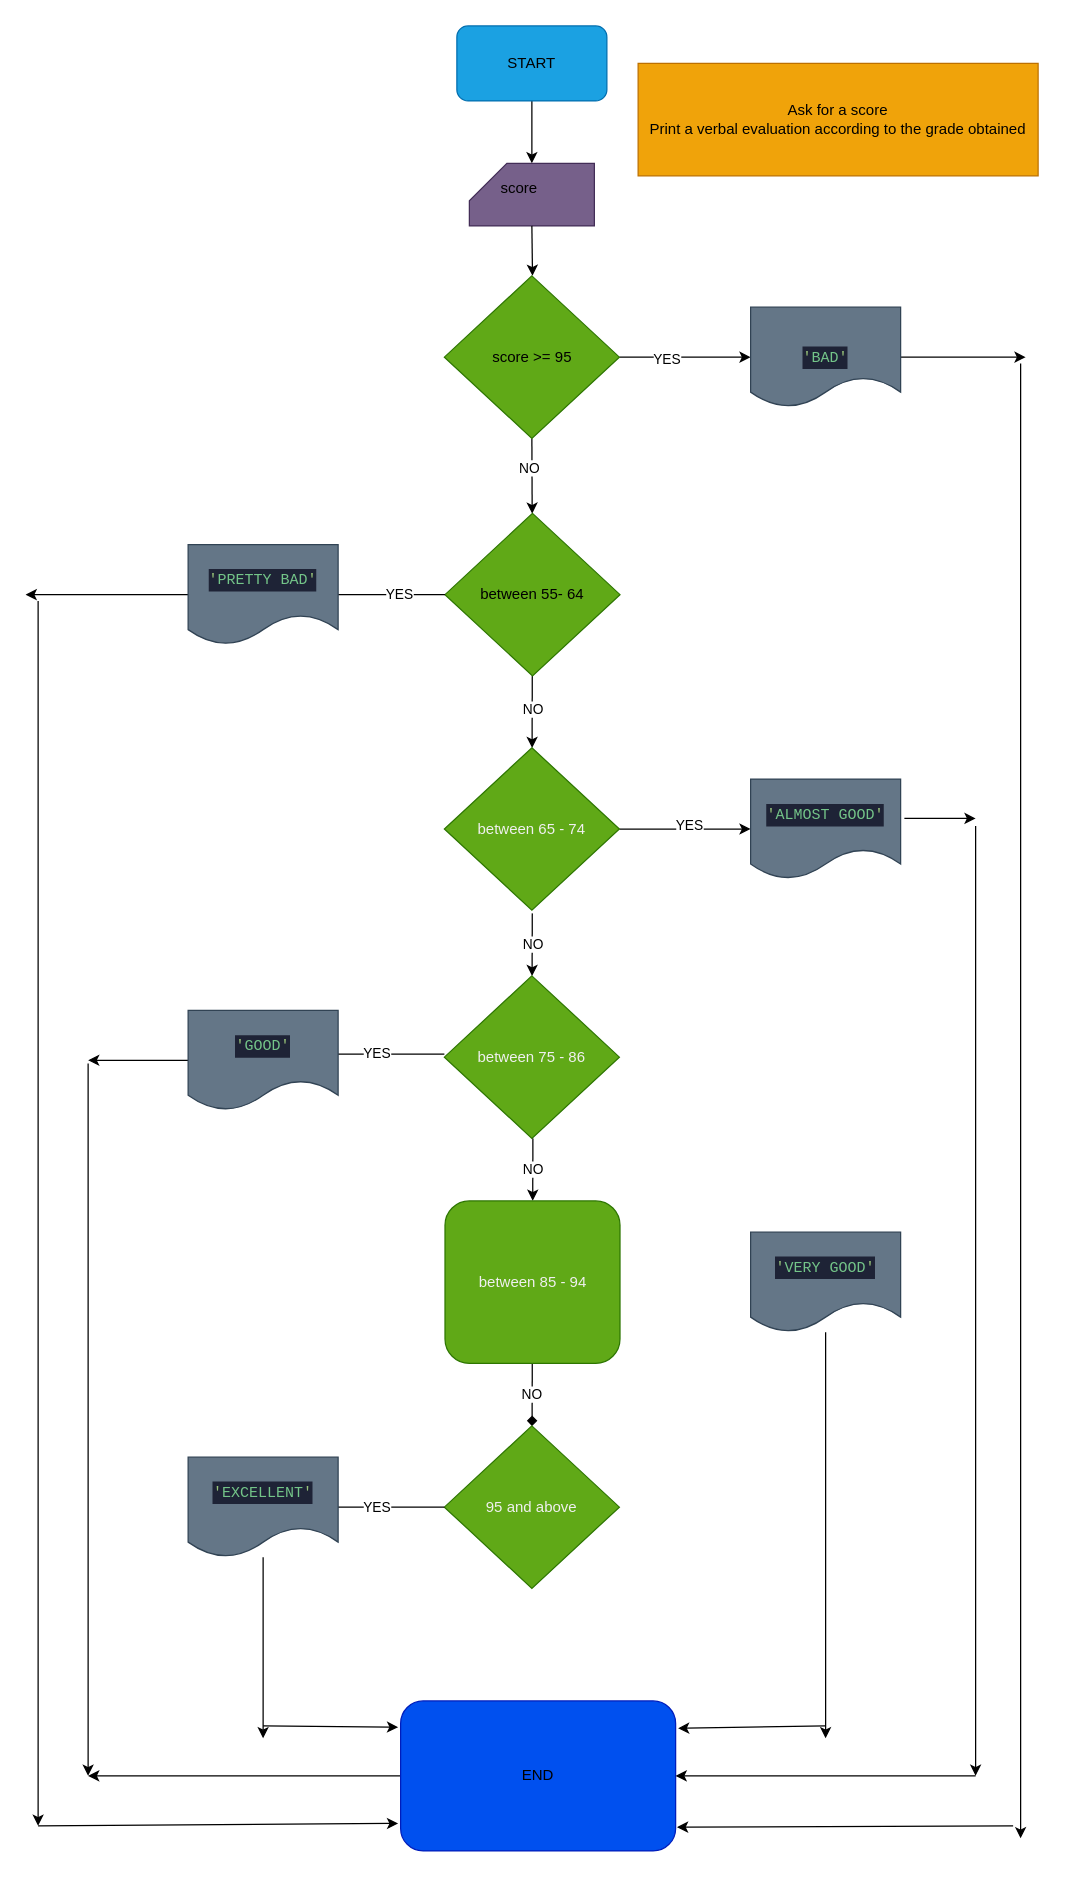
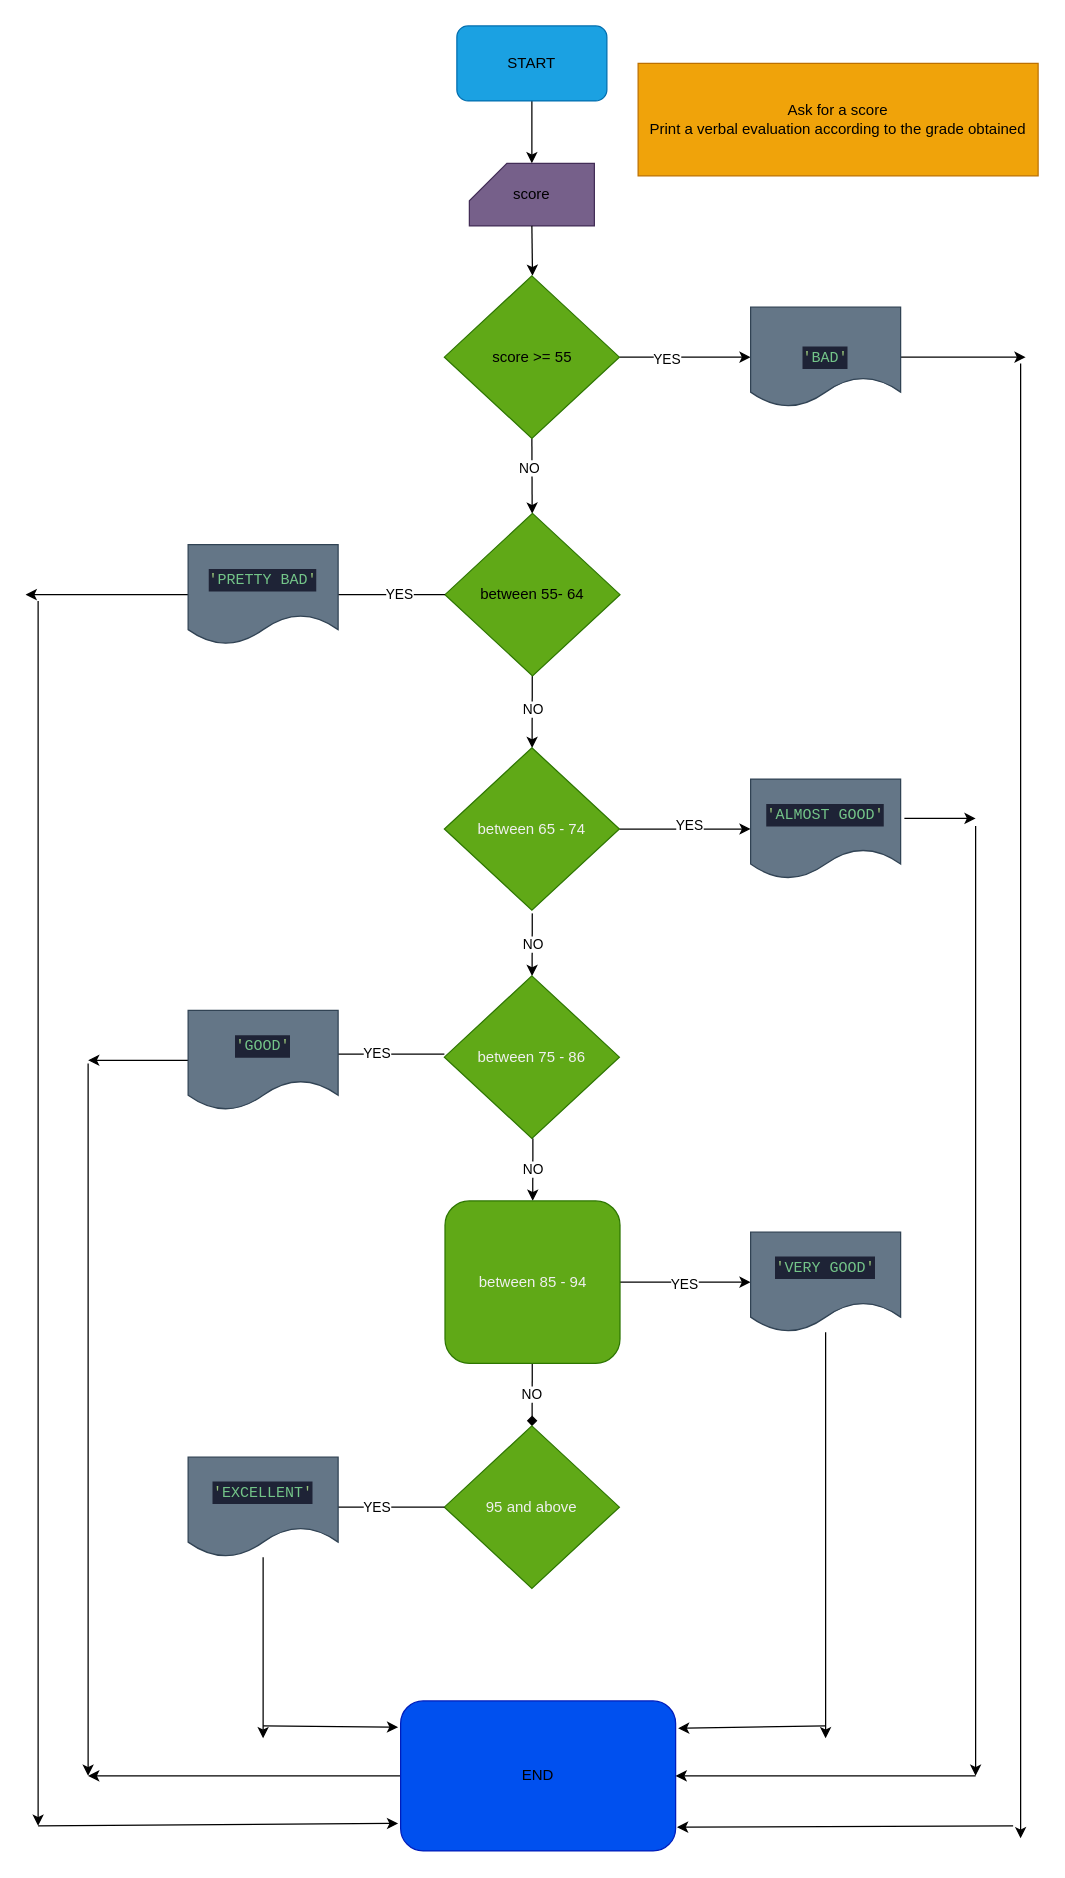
(519, 188) -> (532, 194)
(533, 357) -> (533, 357)
none -> (681, 1282)
